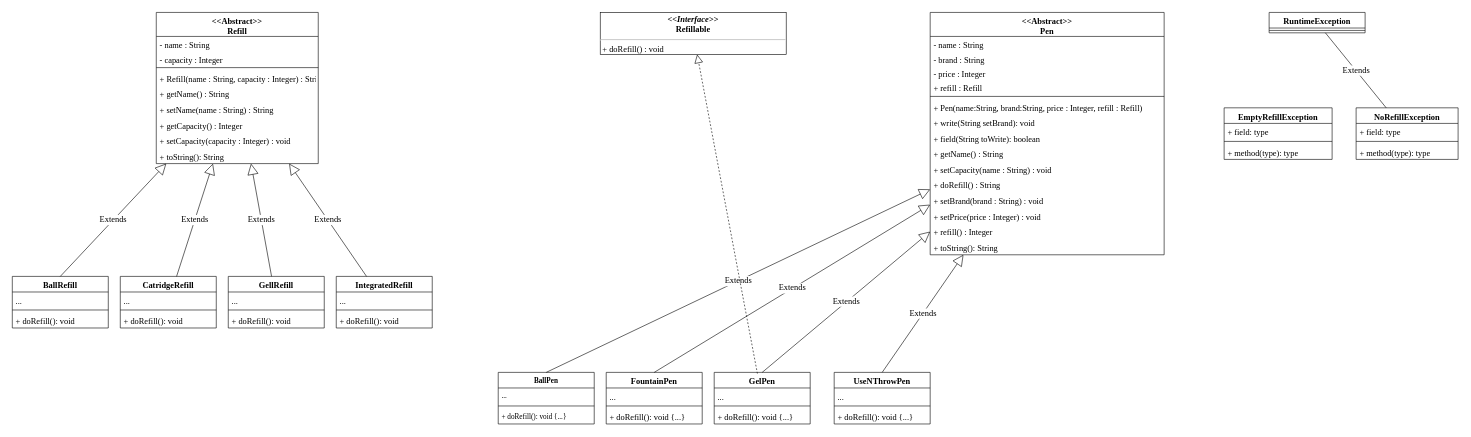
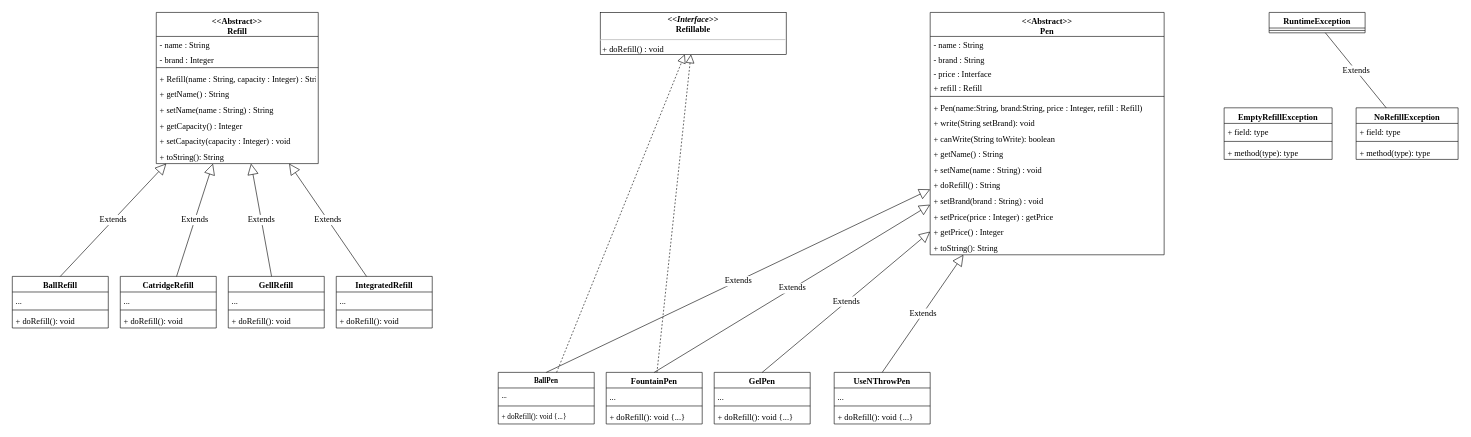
(201, 60) -> (195, 60)
(968, 74) -> (973, 74)
(999, 139) -> (1007, 139)
(1005, 170) -> (997, 170)
none -> (620, 216)
none -> (674, 216)
(728, 217) -> none
(1003, 217) -> (1012, 217)
(973, 232) -> (980, 232)
